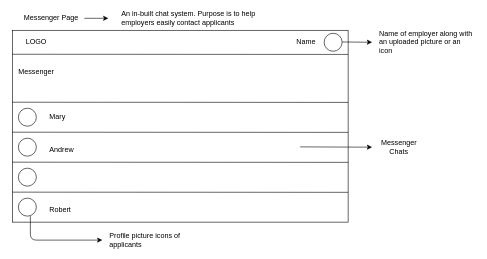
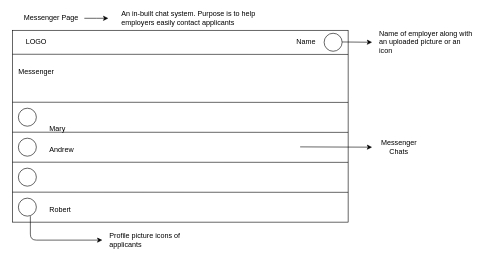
(60, 117) -> (60, 129)
